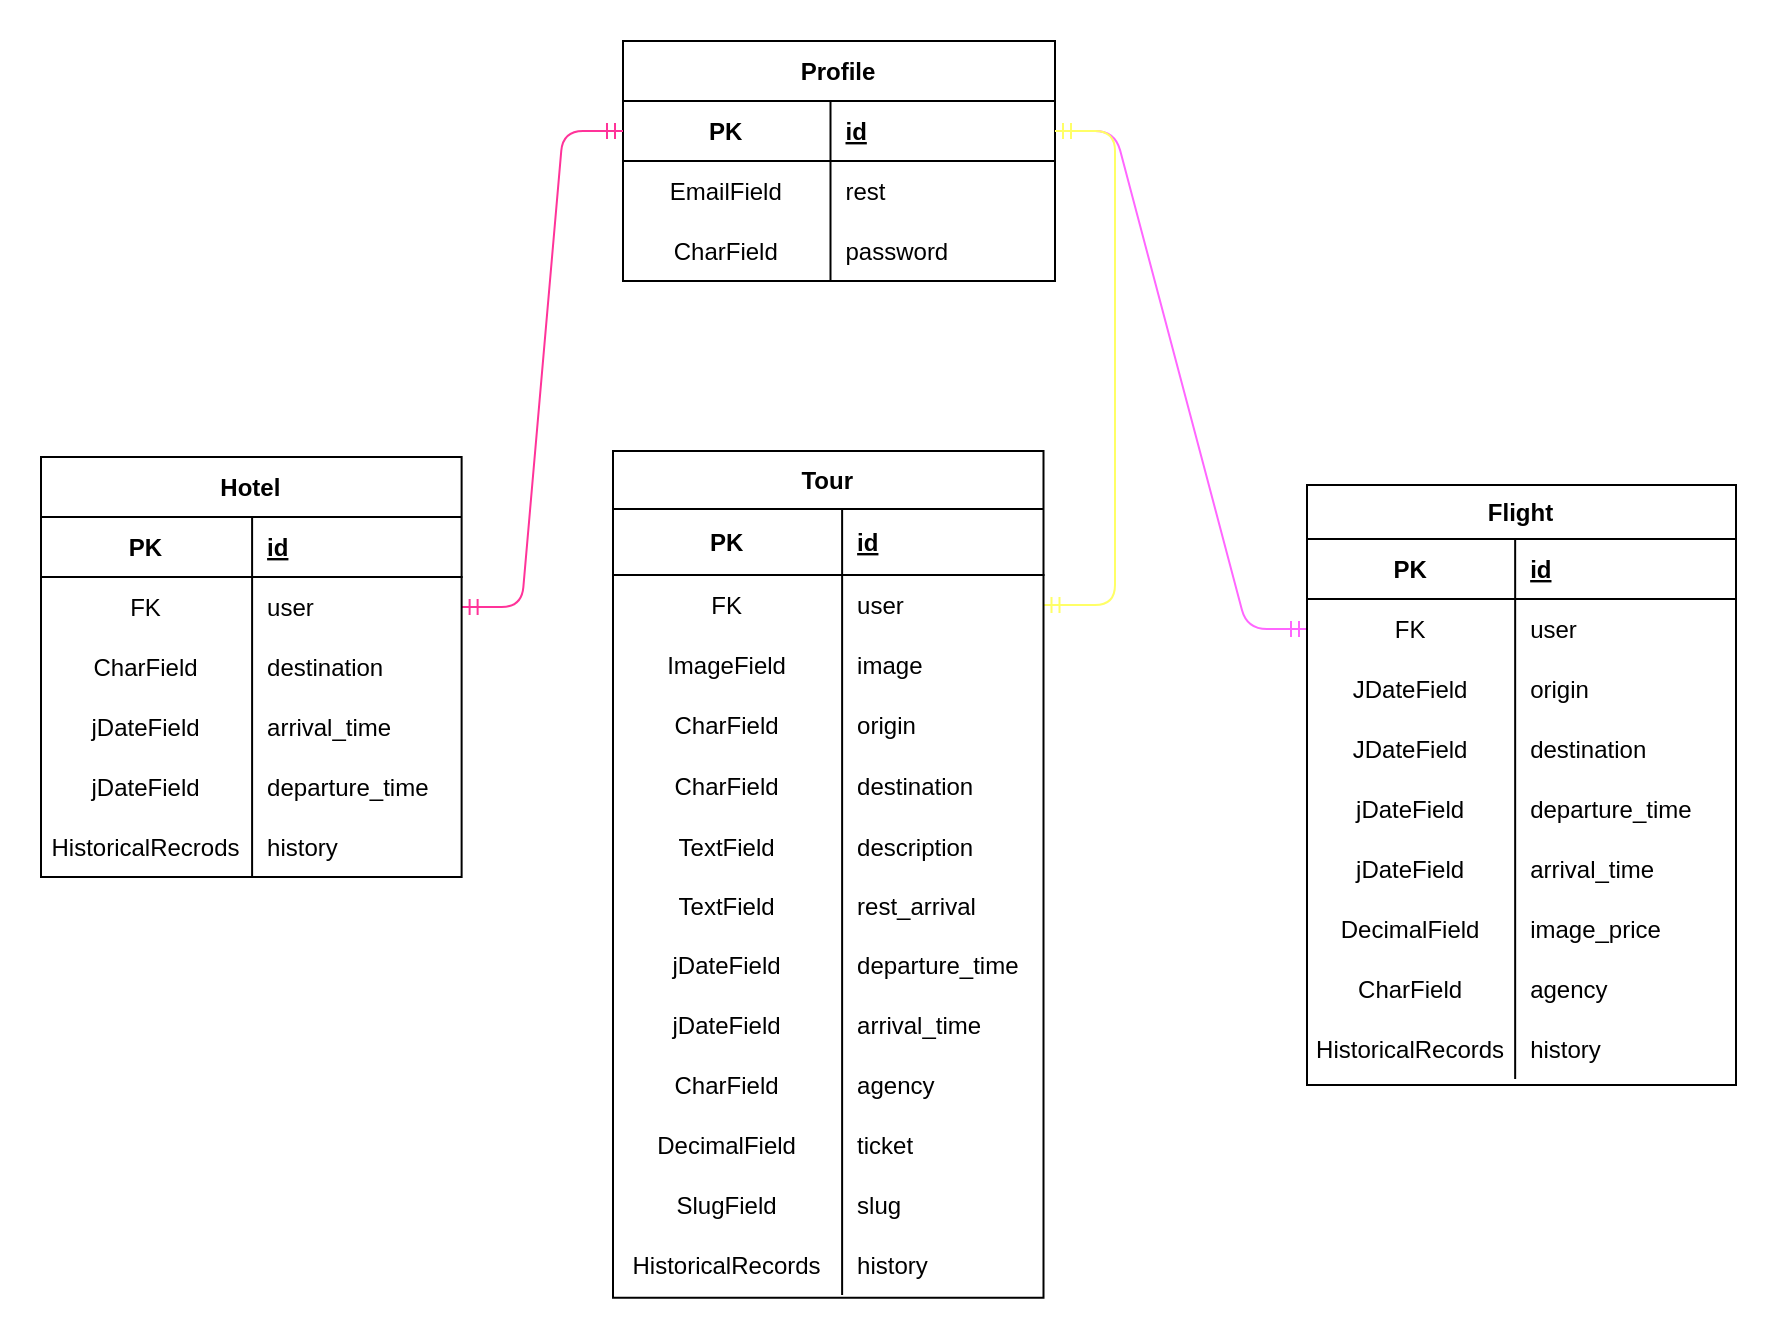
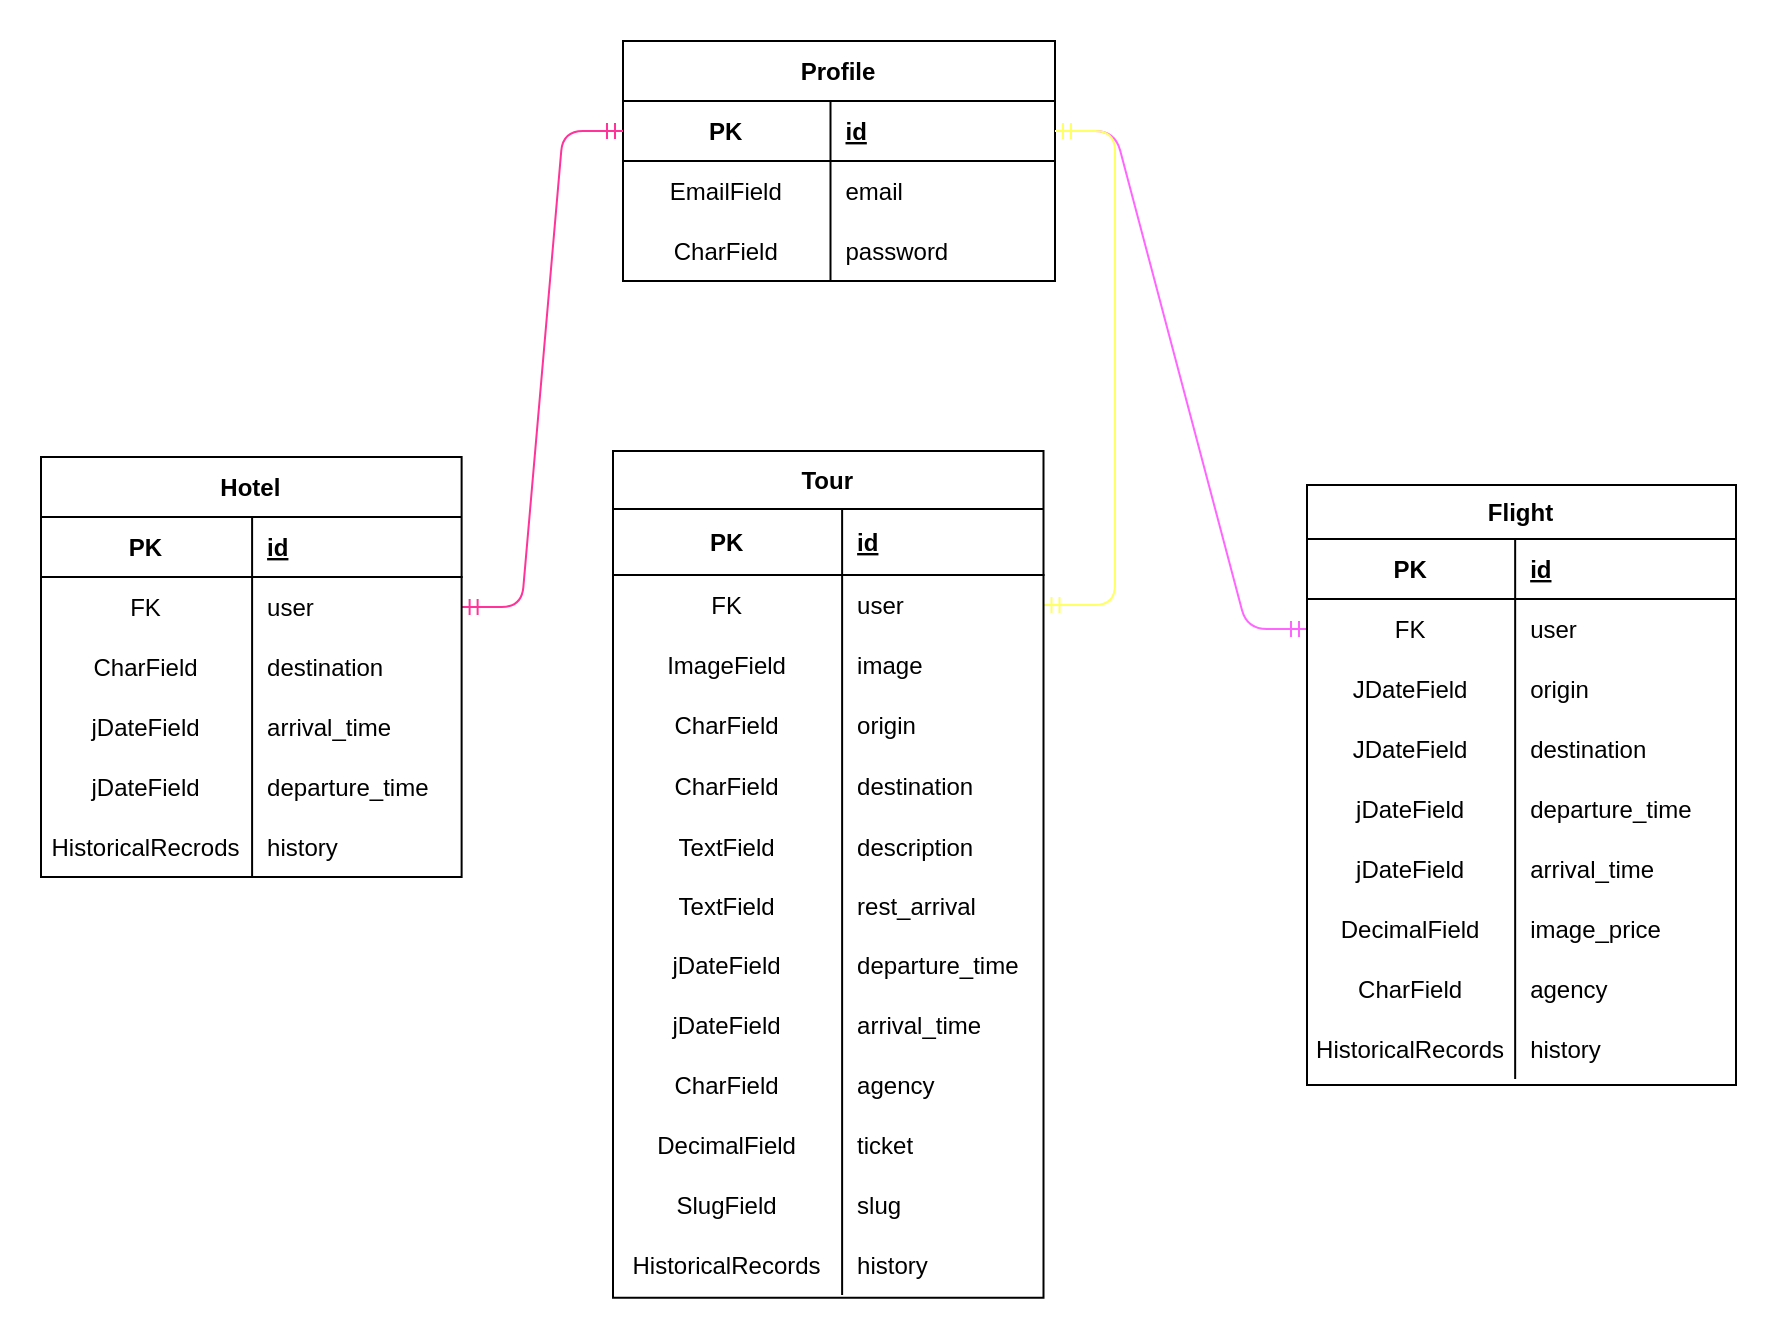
(872, 192) -> (873, 192)
